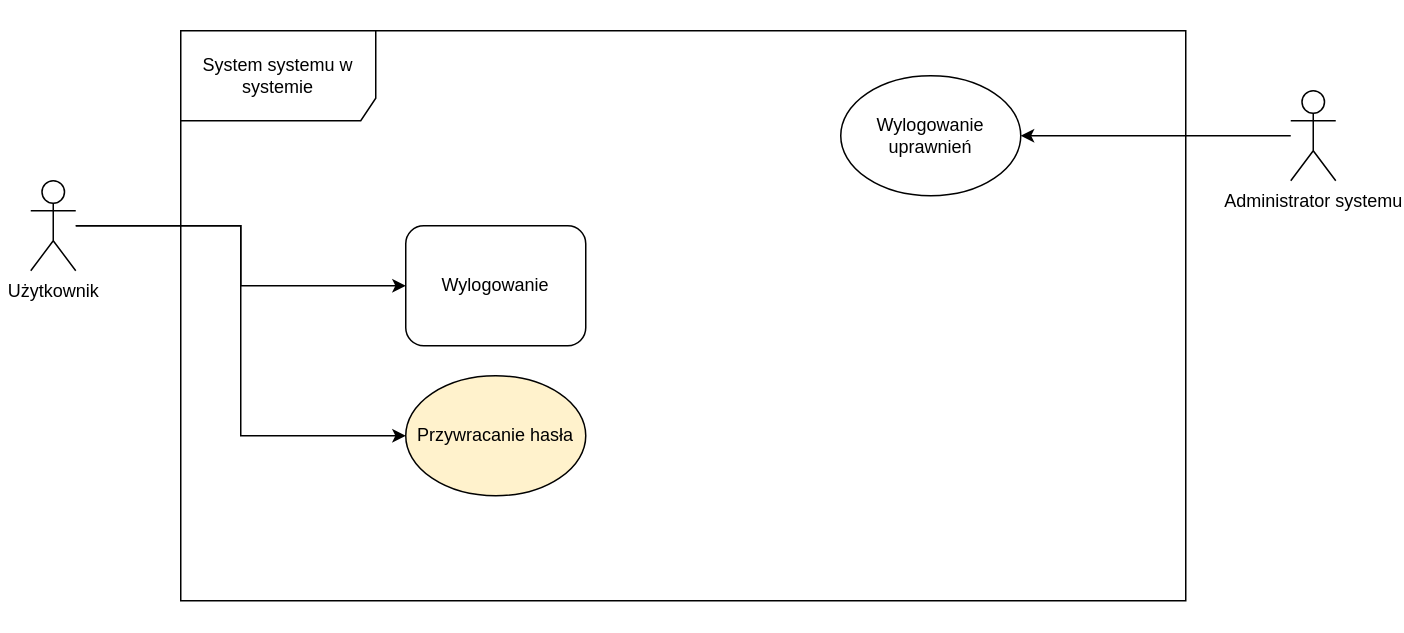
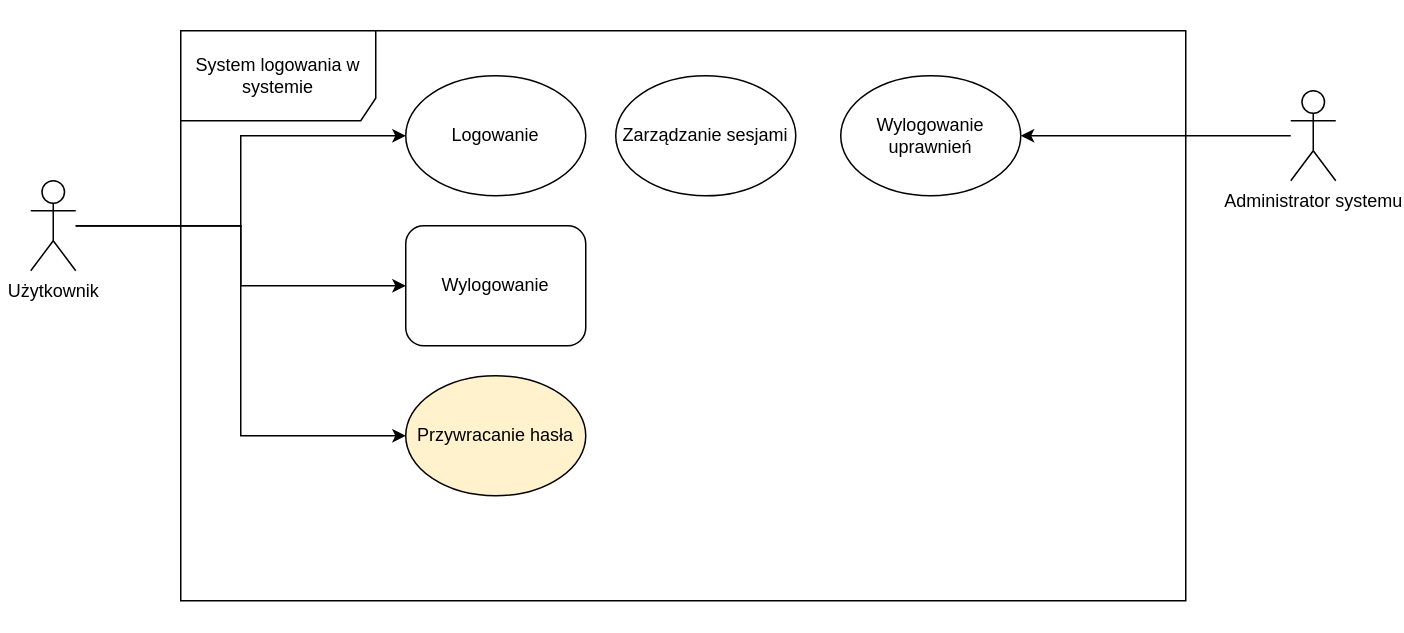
(278, 76) -> (278, 76)
none -> (274, 136)
none -> (496, 136)
none -> (706, 136)
